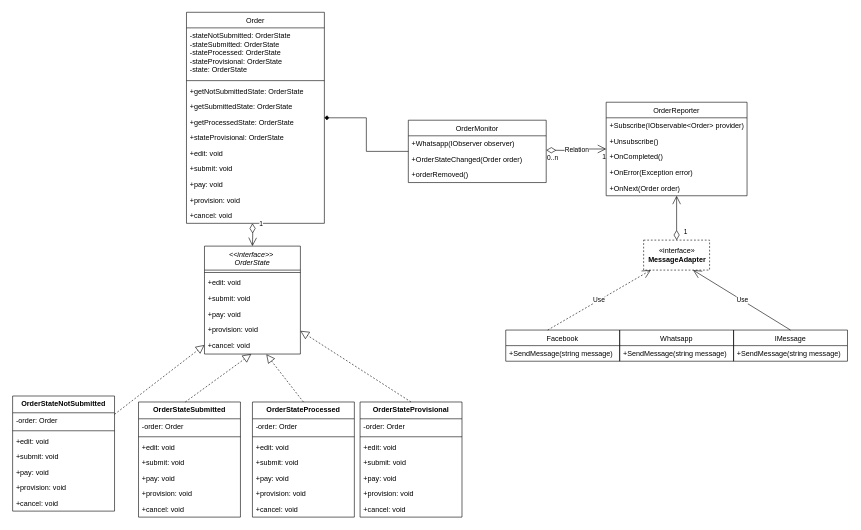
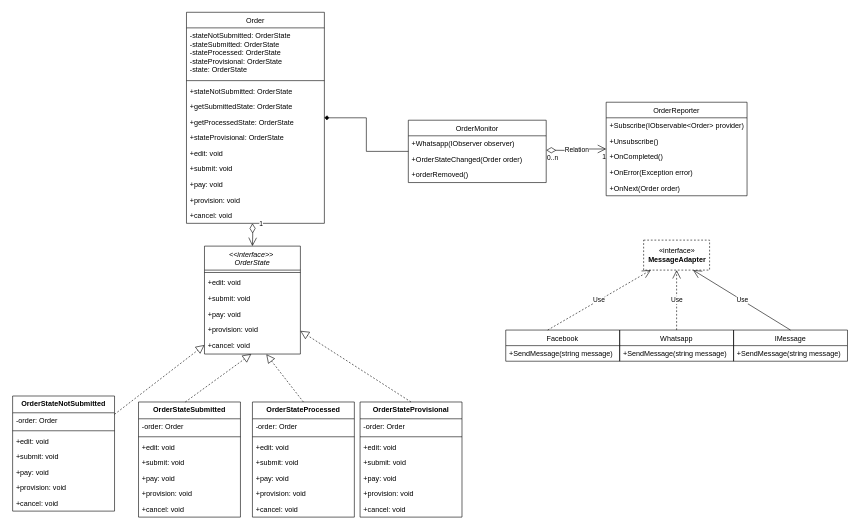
(253, 91) -> (247, 91)
(677, 214) -> none
none -> (677, 300)
